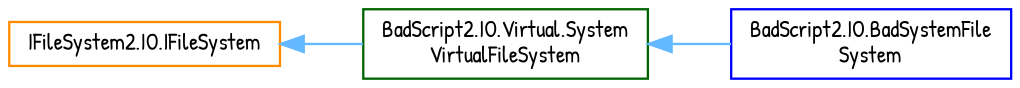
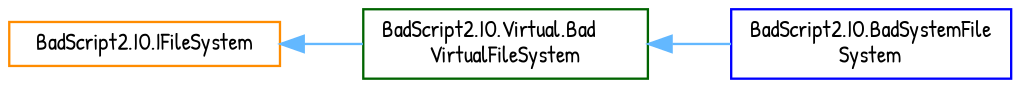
(145, 44) -> (145, 44)
(506, 44) -> (506, 44)
